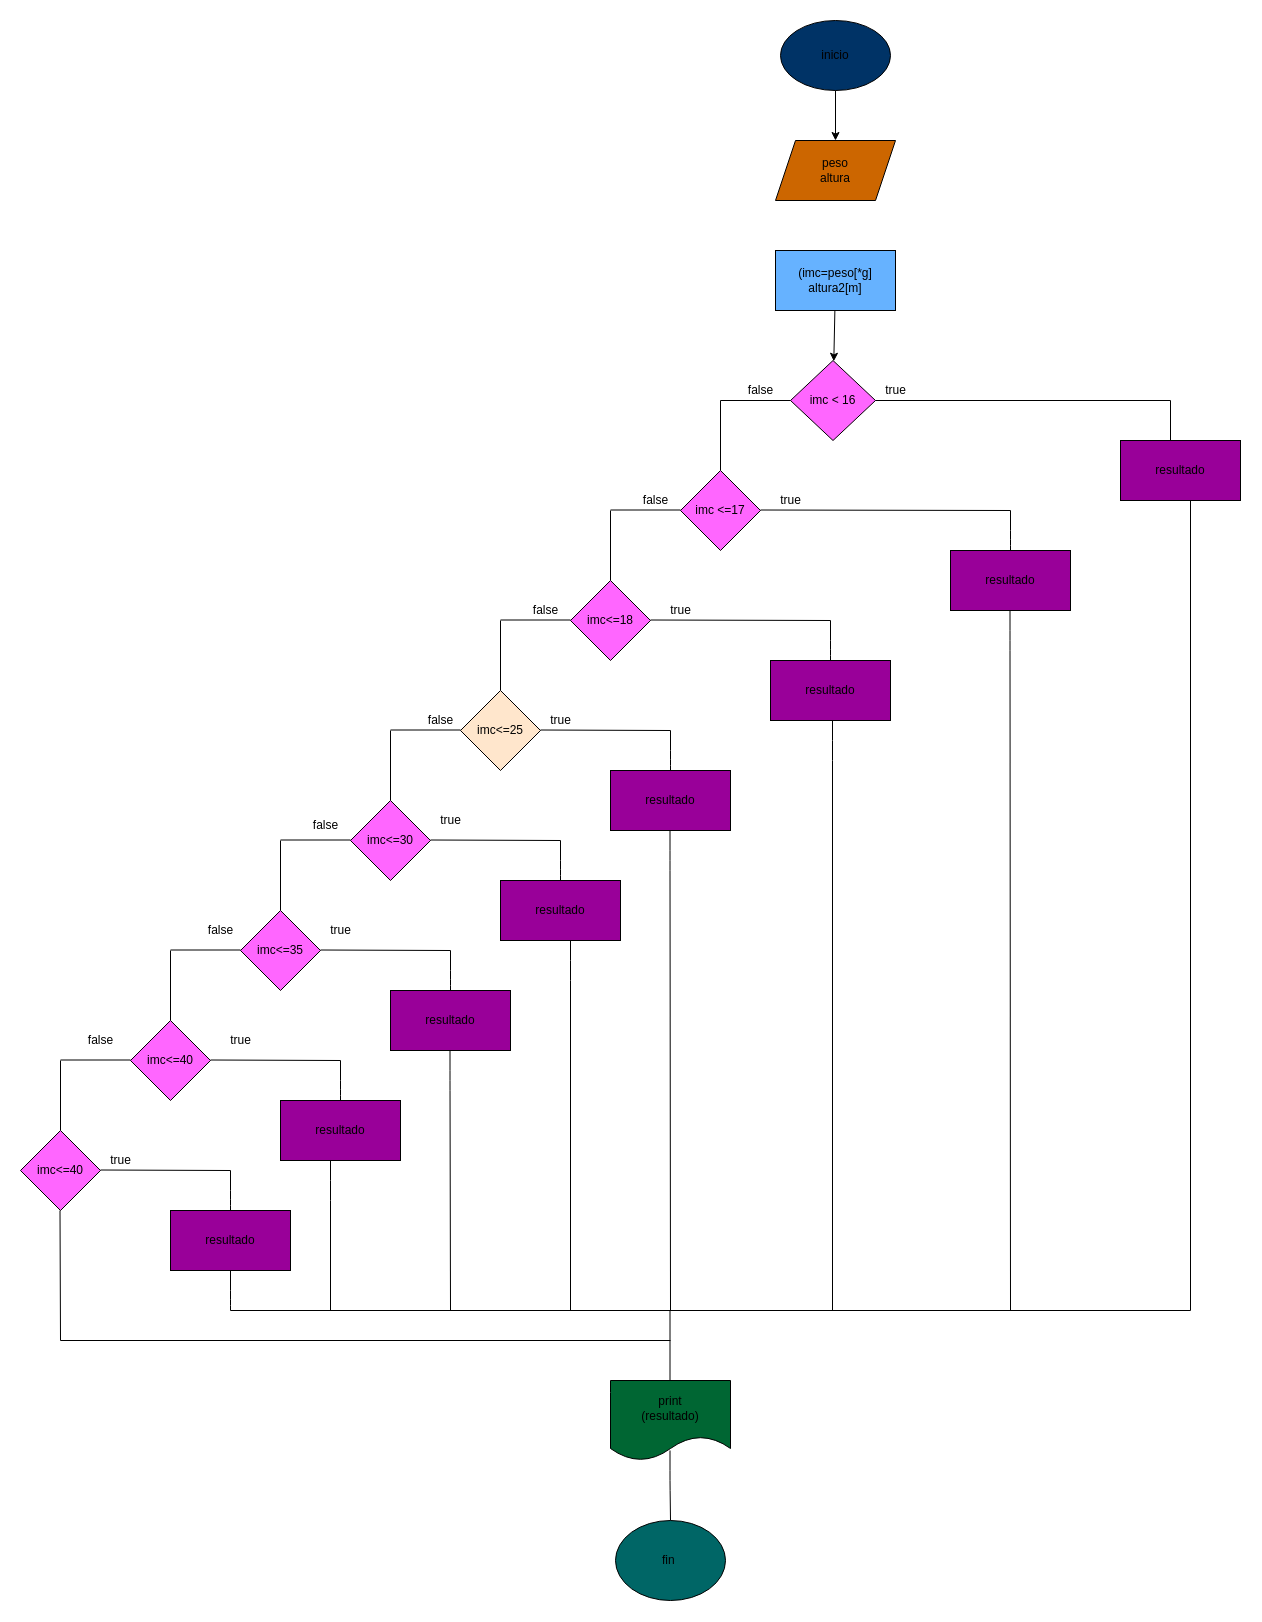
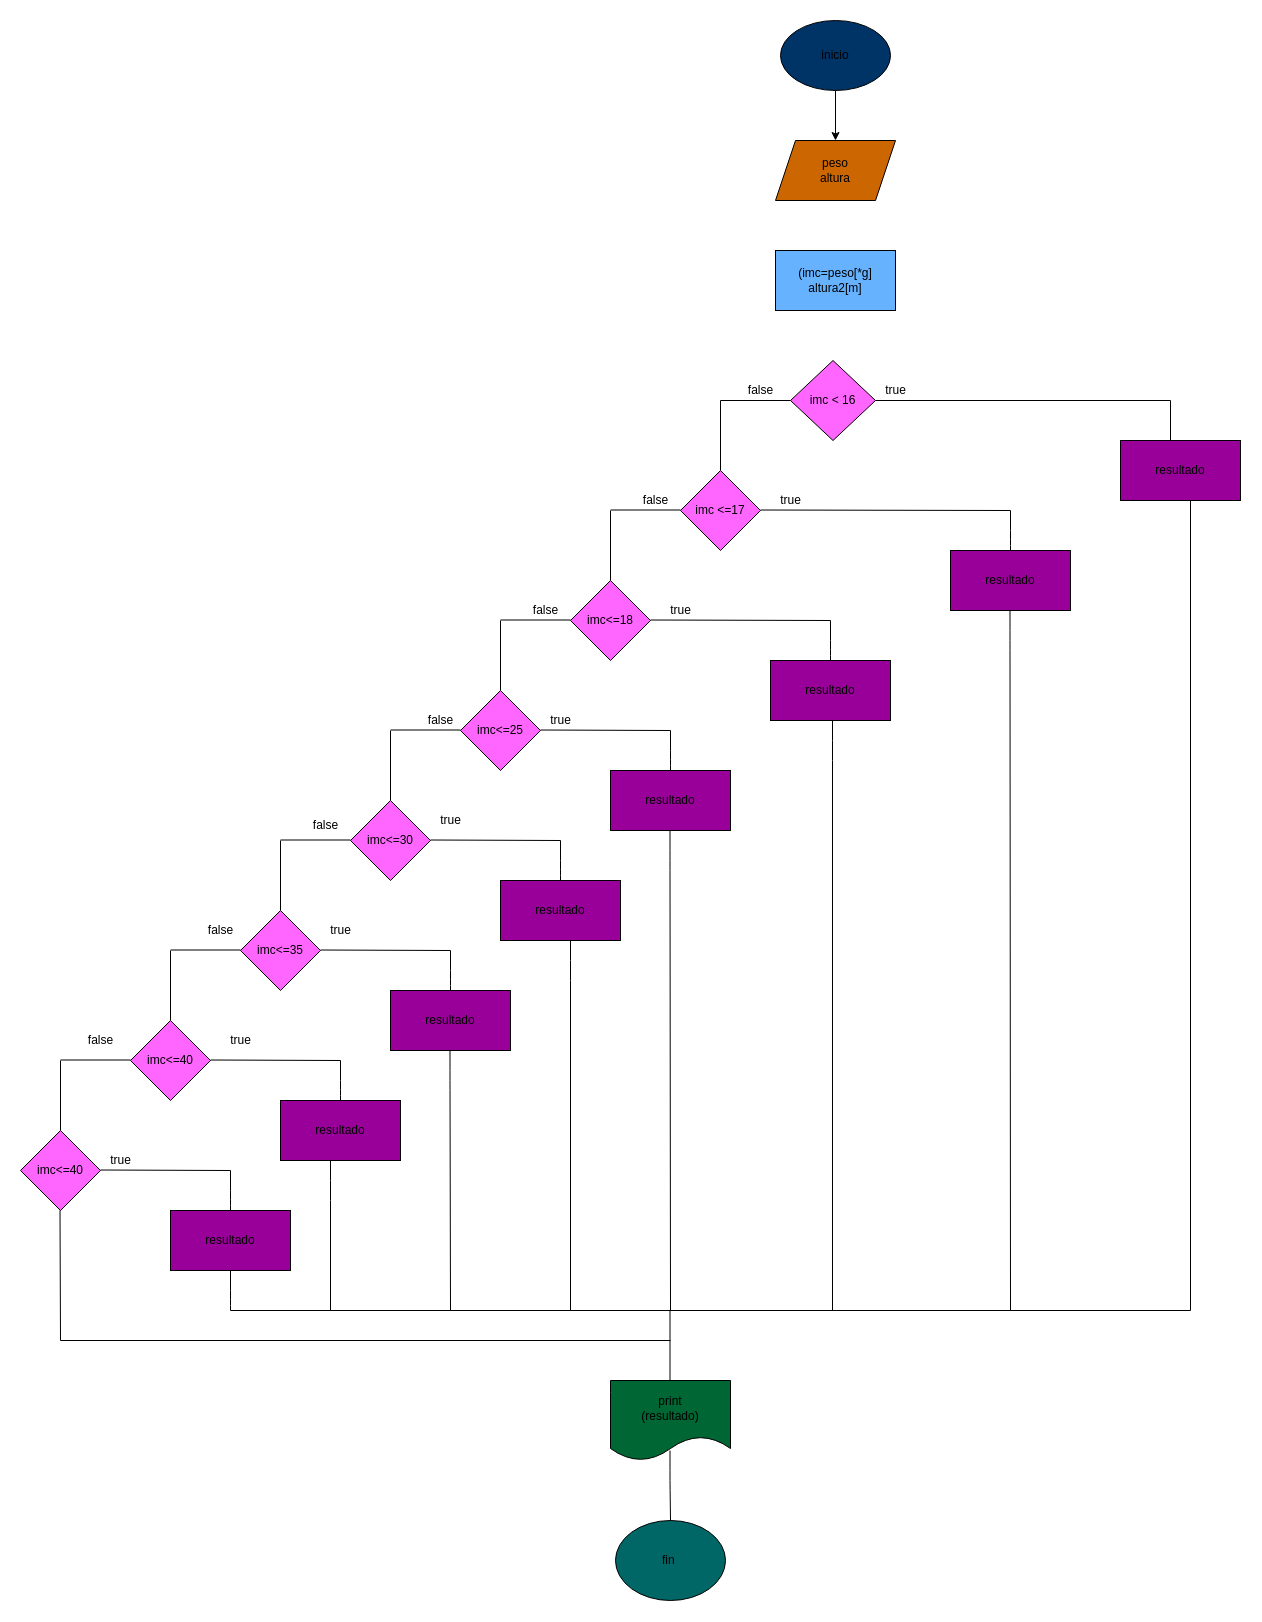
(834, 333) -> none
(501, 731) -> (501, 731)
